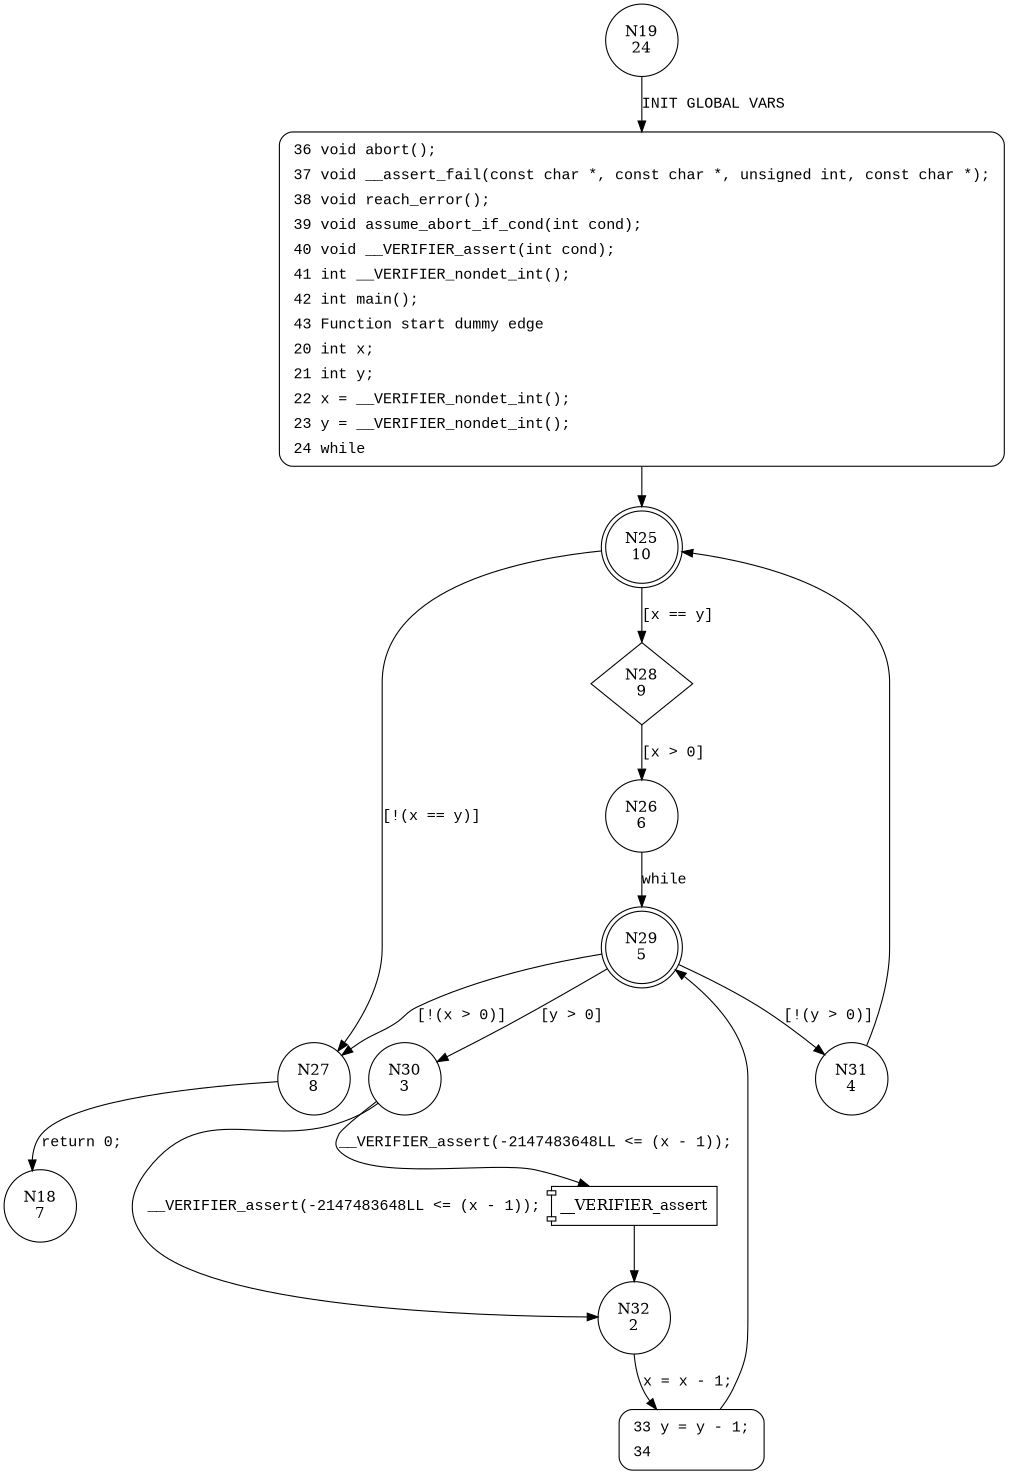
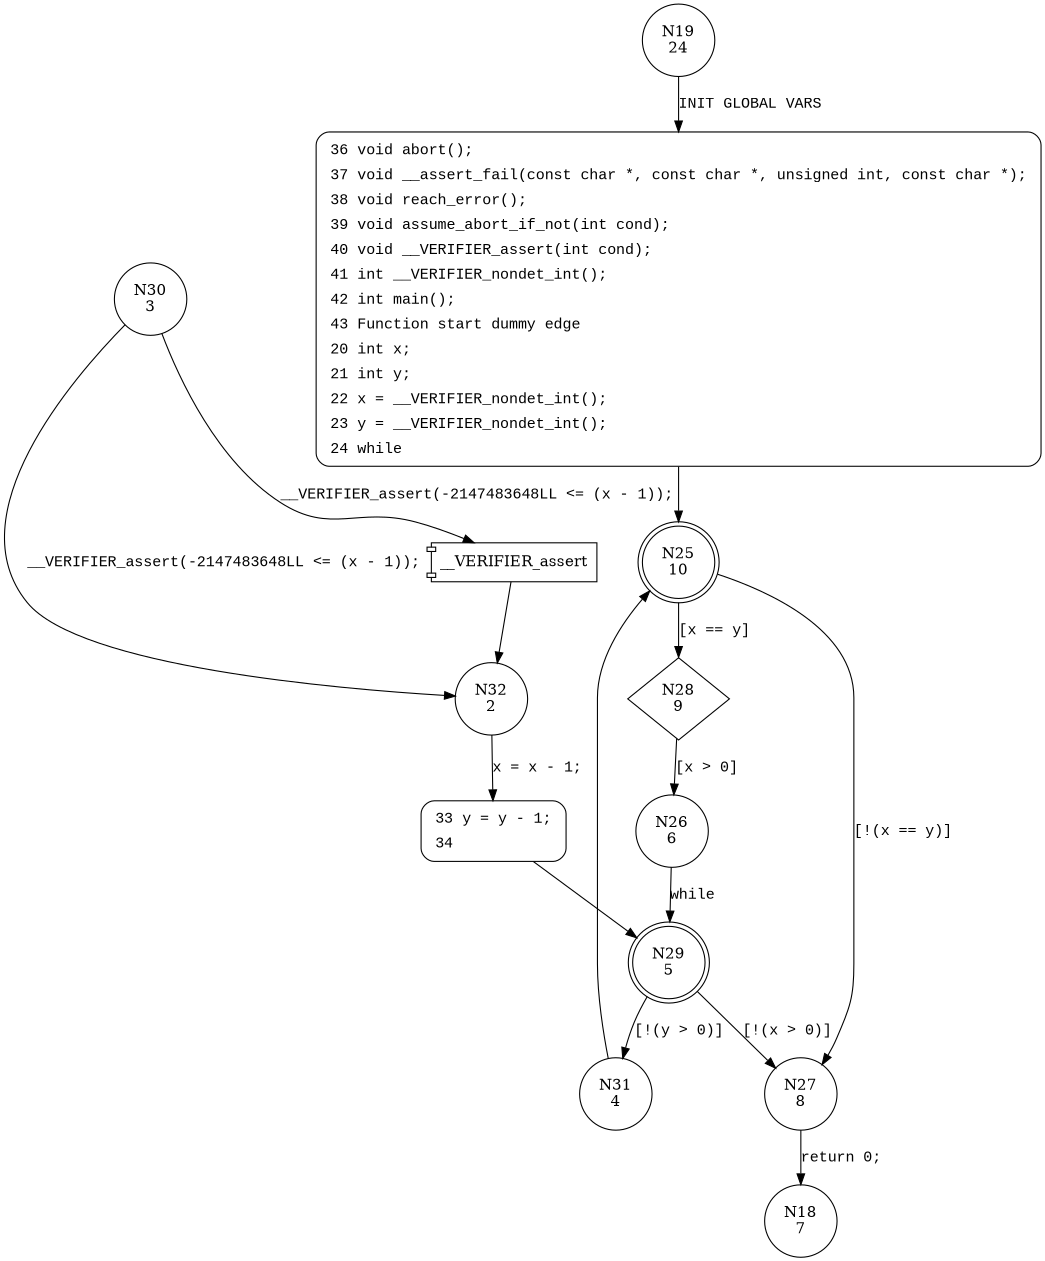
(482, 224) -> (514, 224)
(528, 1014) -> none
